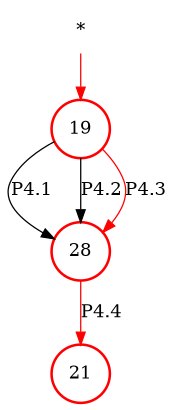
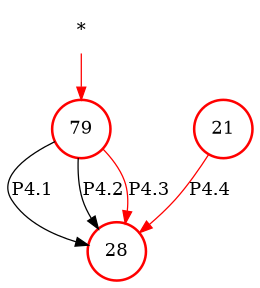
(81, 129) -> (81, 129)
(81, 306) -> (182, 192)
